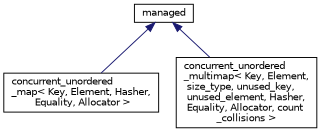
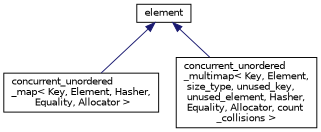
(164, 13) -> (164, 13)
